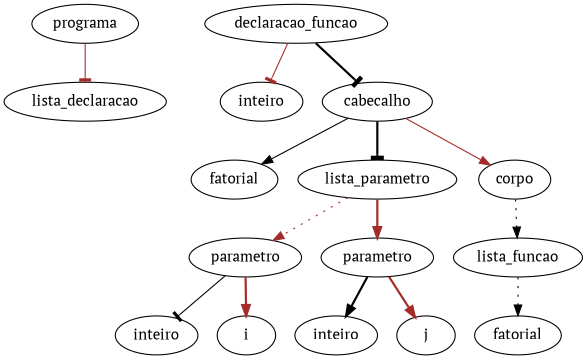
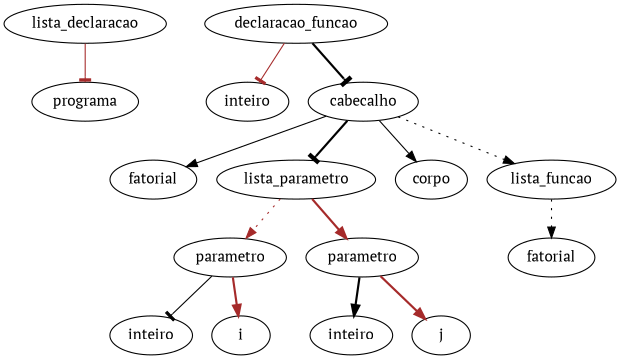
(85, 60) -> (85, 60)
(443, 139) -> (394, 137)
(516, 213) -> (451, 138)
